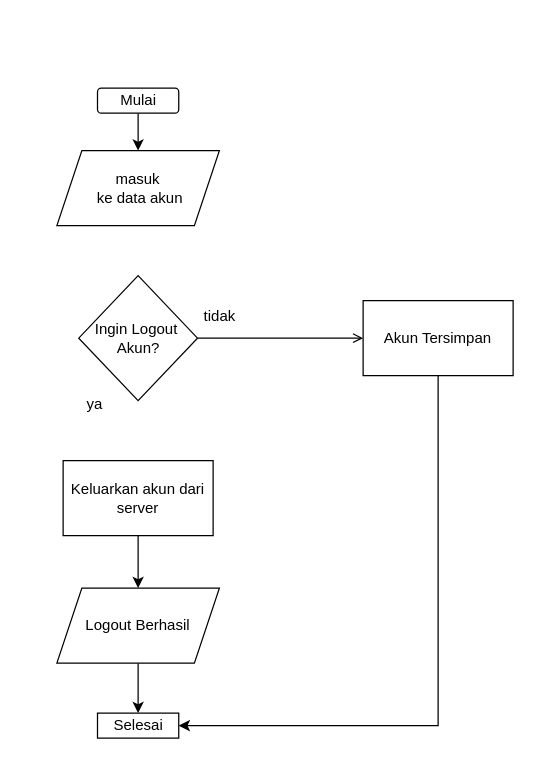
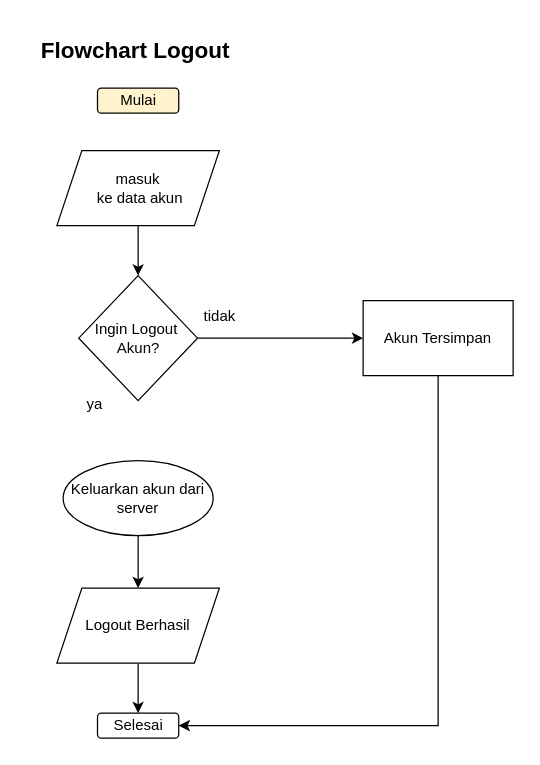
none -> (138, 51)
(138, 101) -> (138, 101)
(138, 127) -> none
none -> (138, 247)
(355, 338) -> (353, 338)
(138, 498) -> (138, 498)
(138, 726) -> (138, 726)
